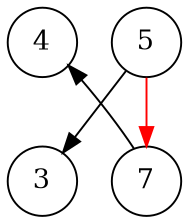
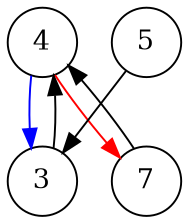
none -> (30, 102)
(147, 102) -> (80, 110)
none -> (55, 122)
